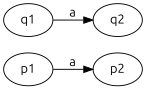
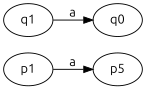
(118, 20) -> (118, 20)
(118, 69) -> (118, 69)
